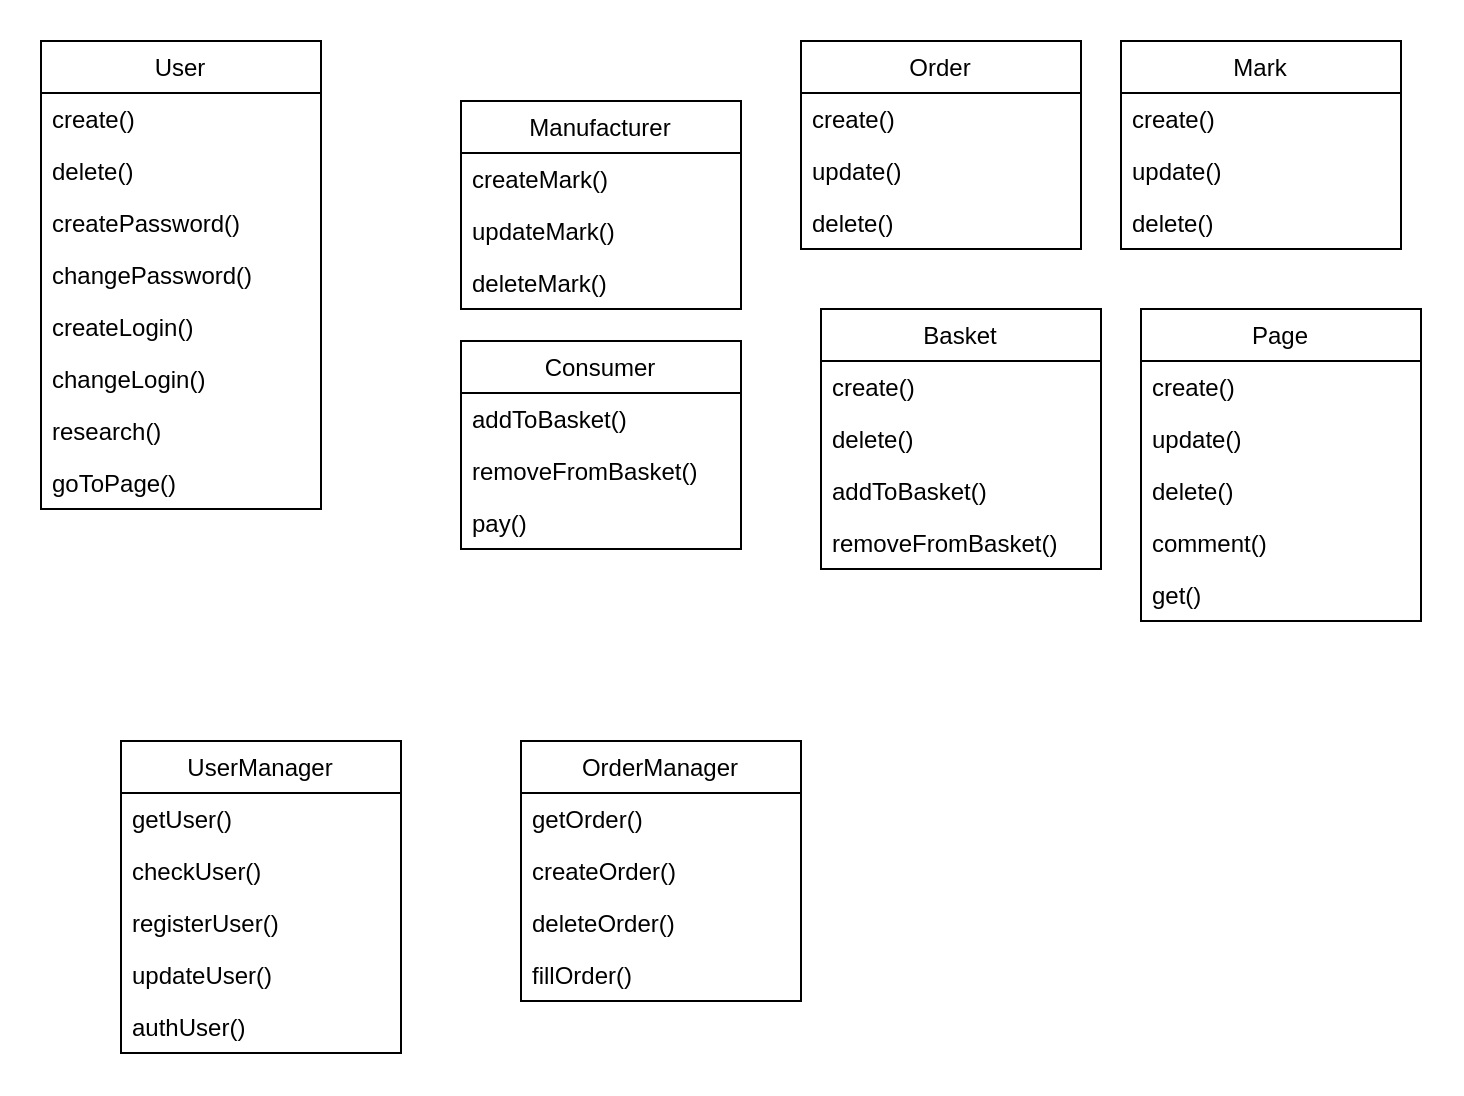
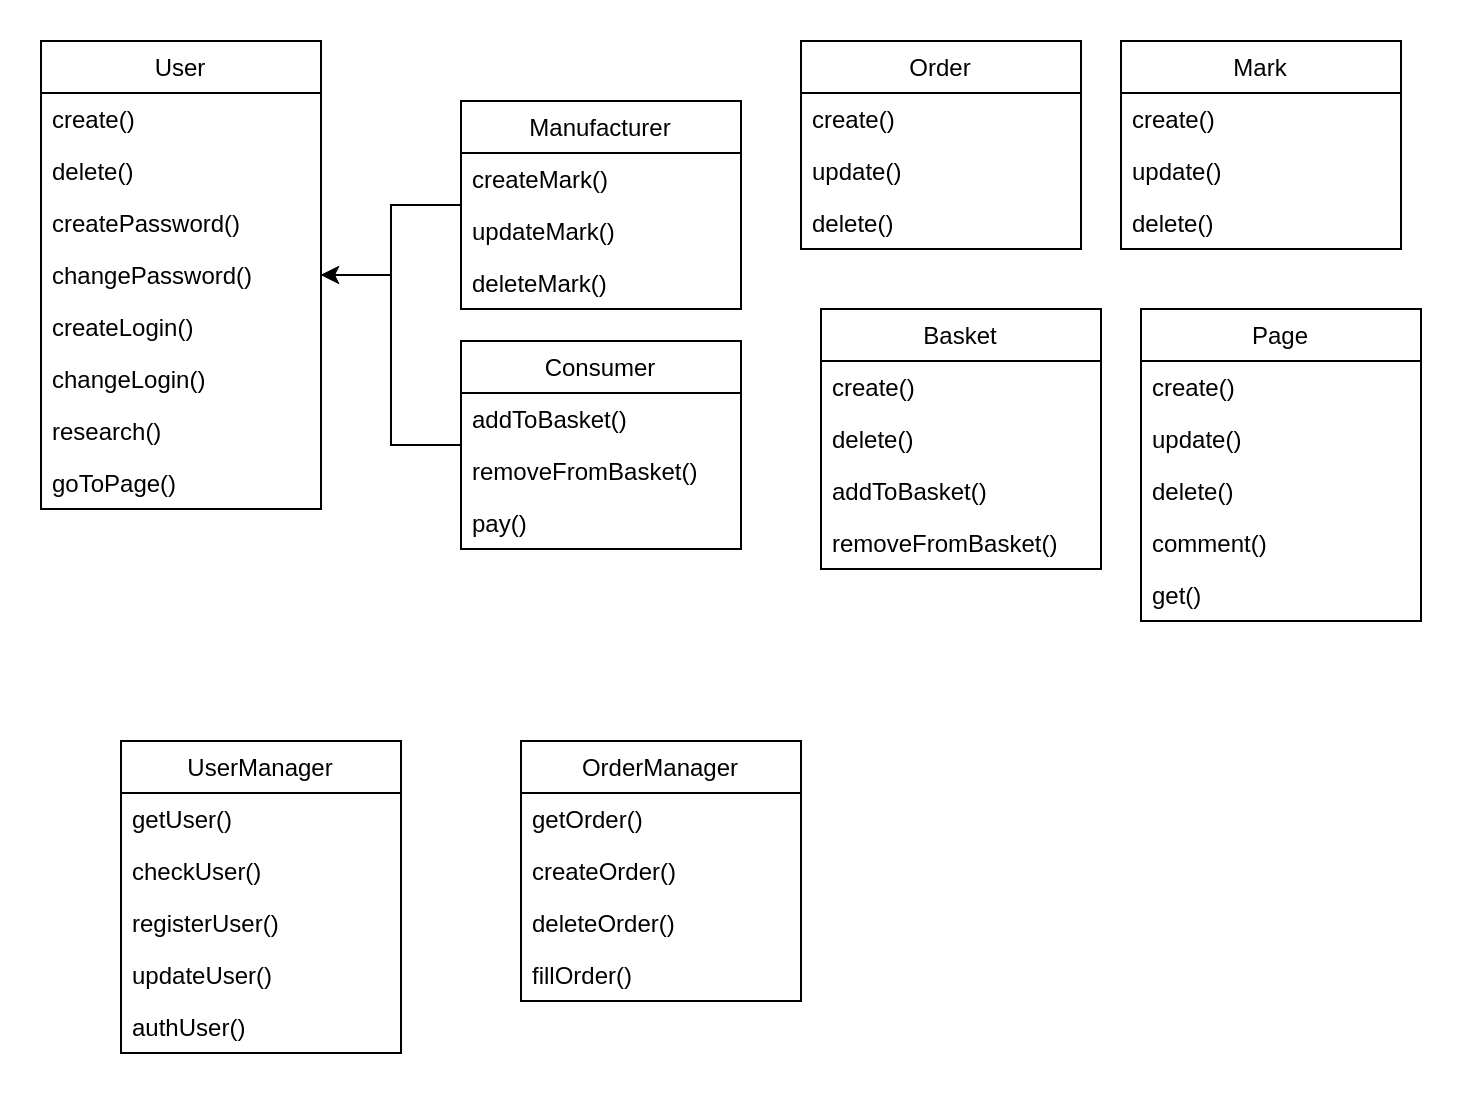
none -> (393, 205)
none -> (391, 397)
